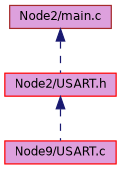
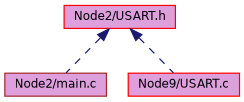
(60, 57) -> (83, 55)
